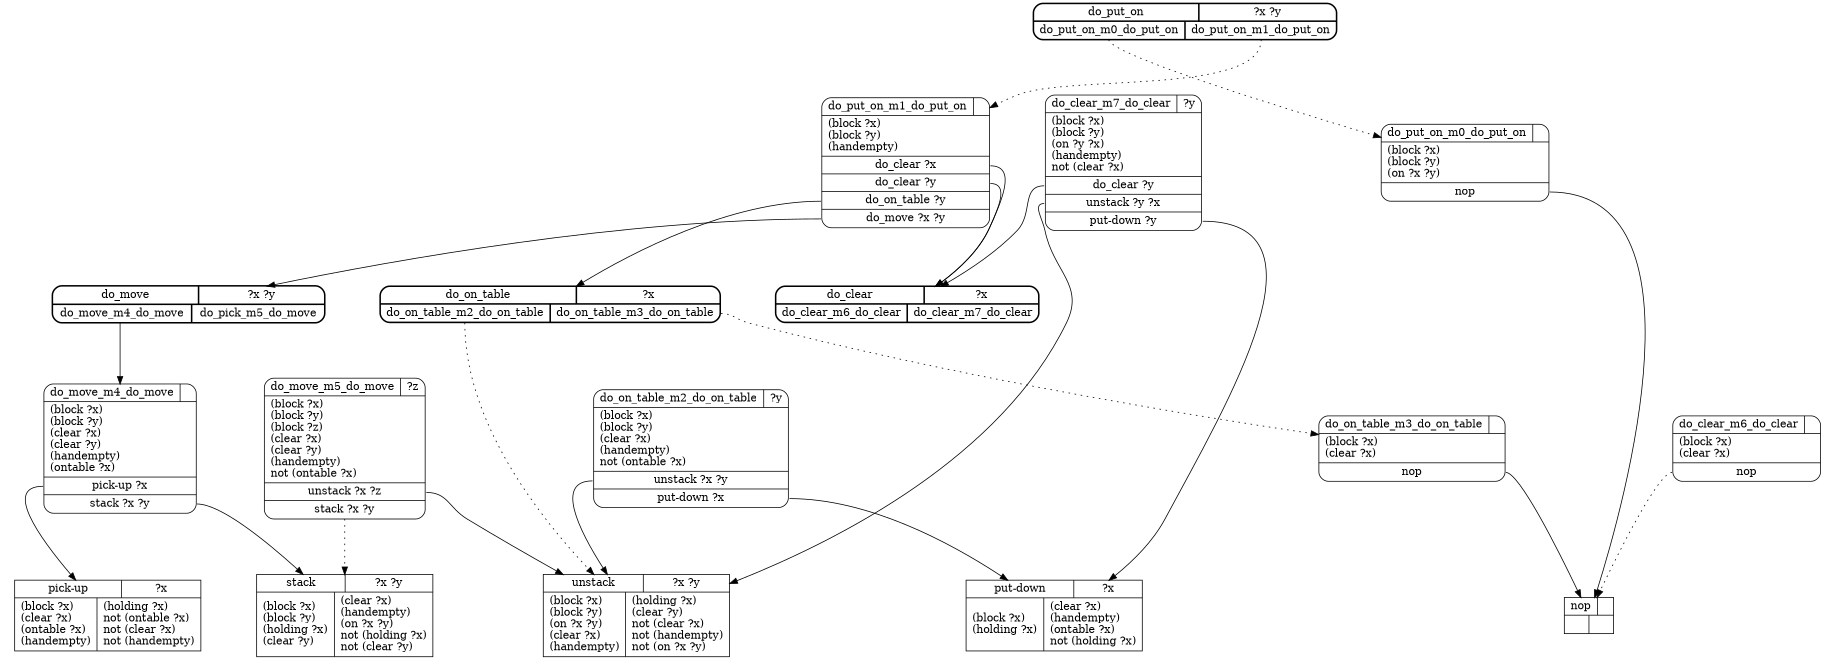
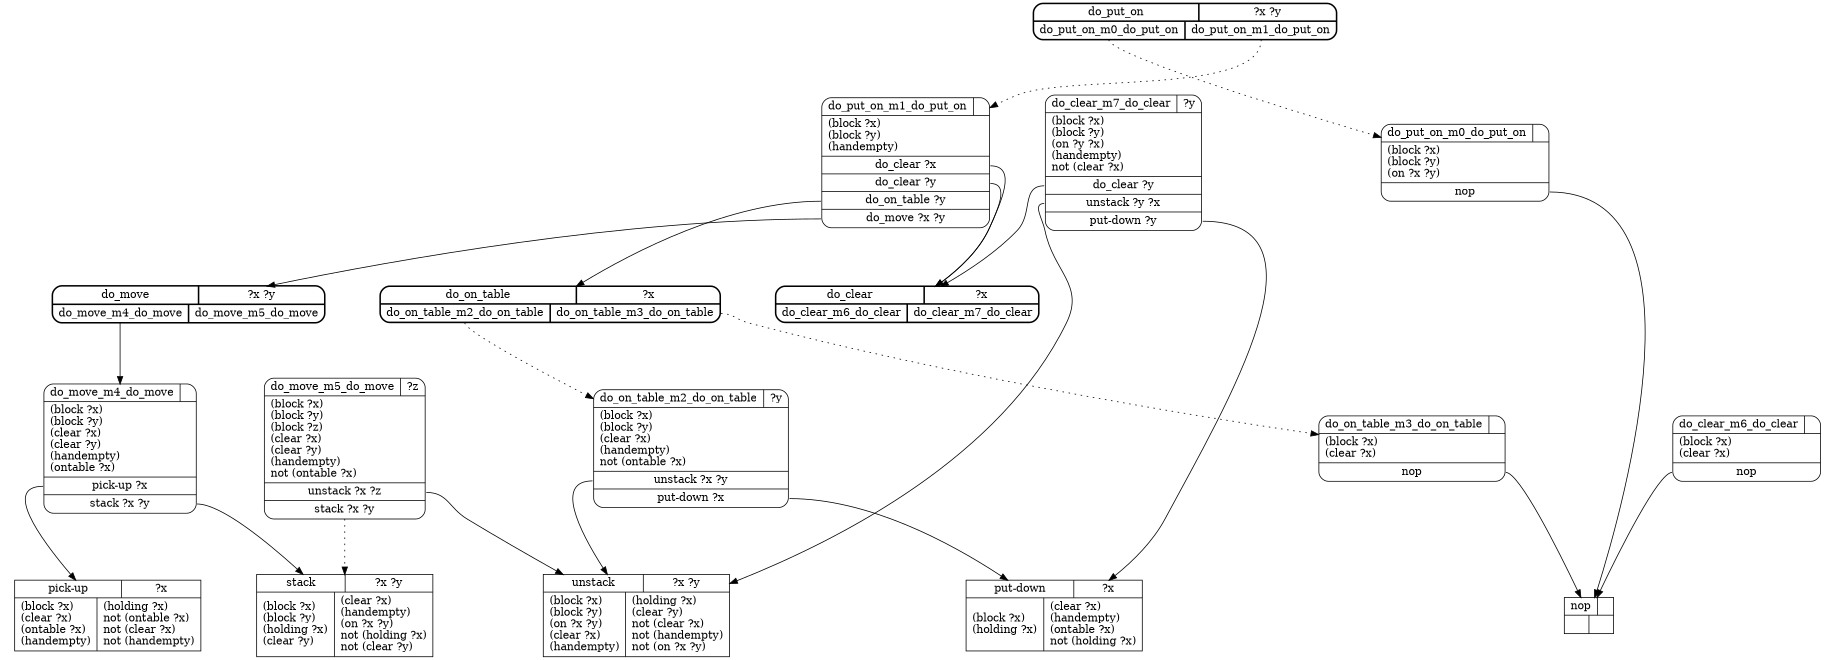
(258, 313) -> (257, 313)
(504, 456) -> (524, 362)
(1632, 528) -> (1632, 528)
